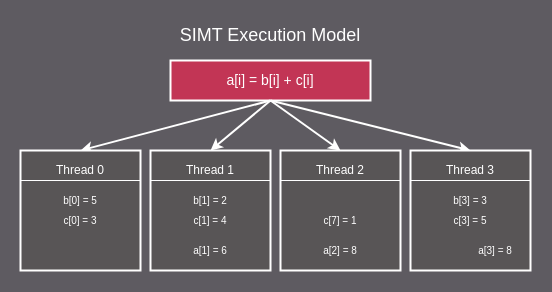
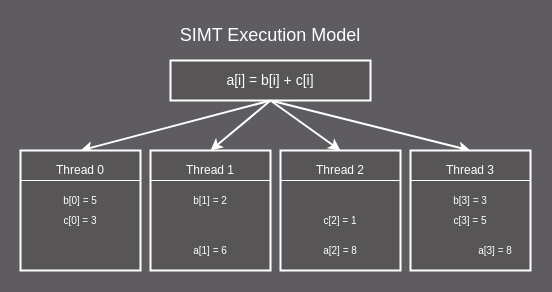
(271, 81) -> (271, 81)
(211, 221) -> none
(341, 221) -> (341, 221)
